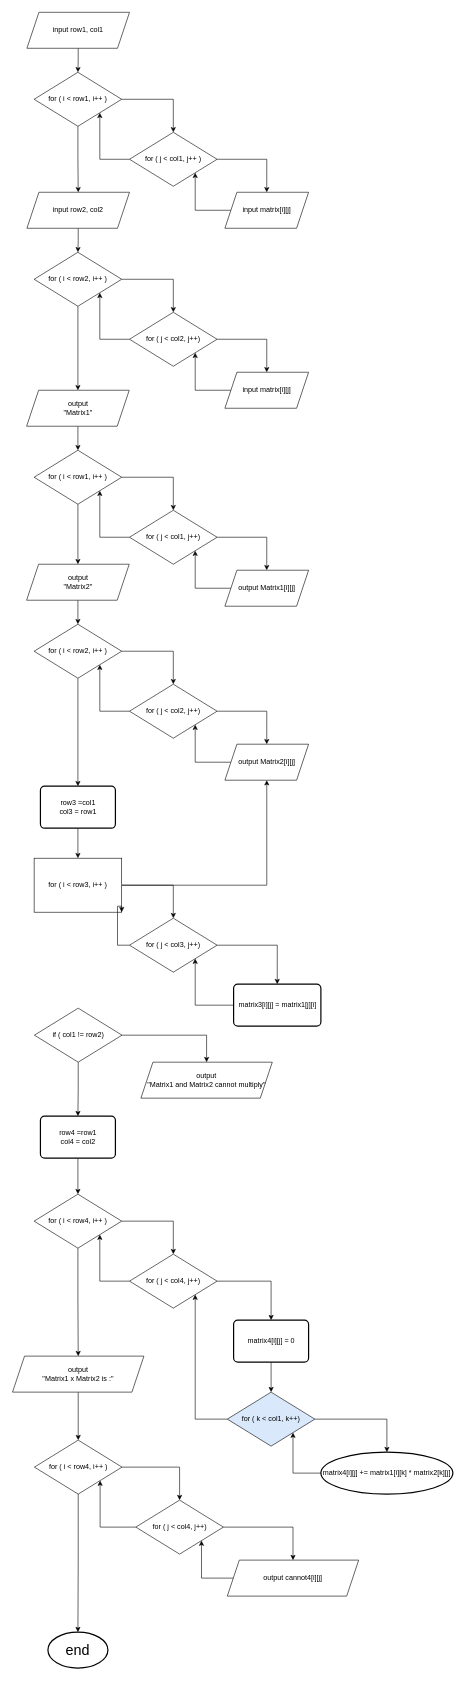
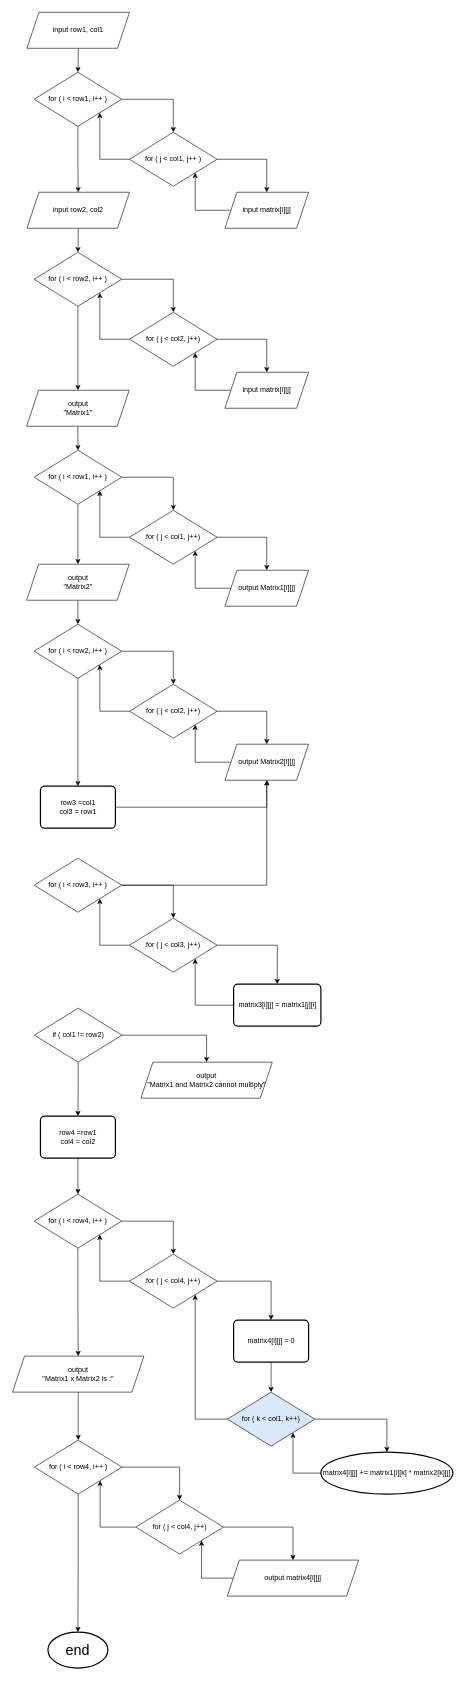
(78, 852) -> (189, 807)
(78, 885) -> (78, 885)
(293, 1578) -> (293, 1578)
